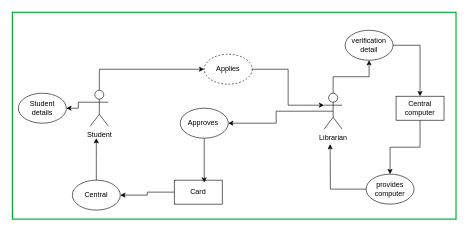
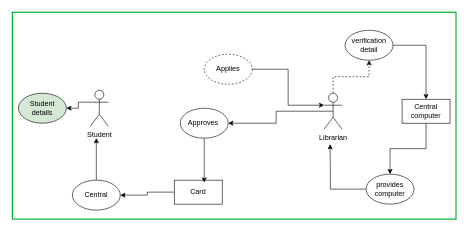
(99, 69) -> none
(349, 77) -> (349, 77)
(42, 108) -> (42, 108)
(420, 108) -> (426, 111)
